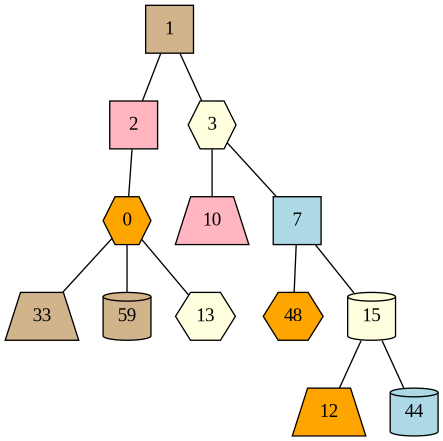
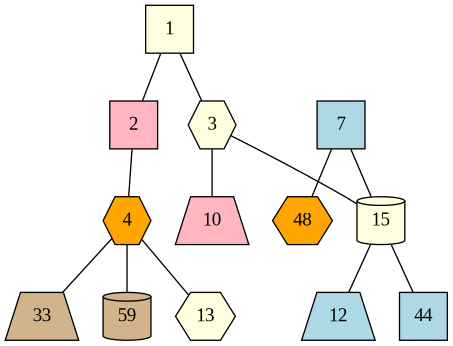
(170, 29) -> (170, 29)
(252, 170) -> (294, 169)
(127, 221) -> (127, 221)
(329, 412) -> (338, 316)
(414, 412) -> (423, 316)
